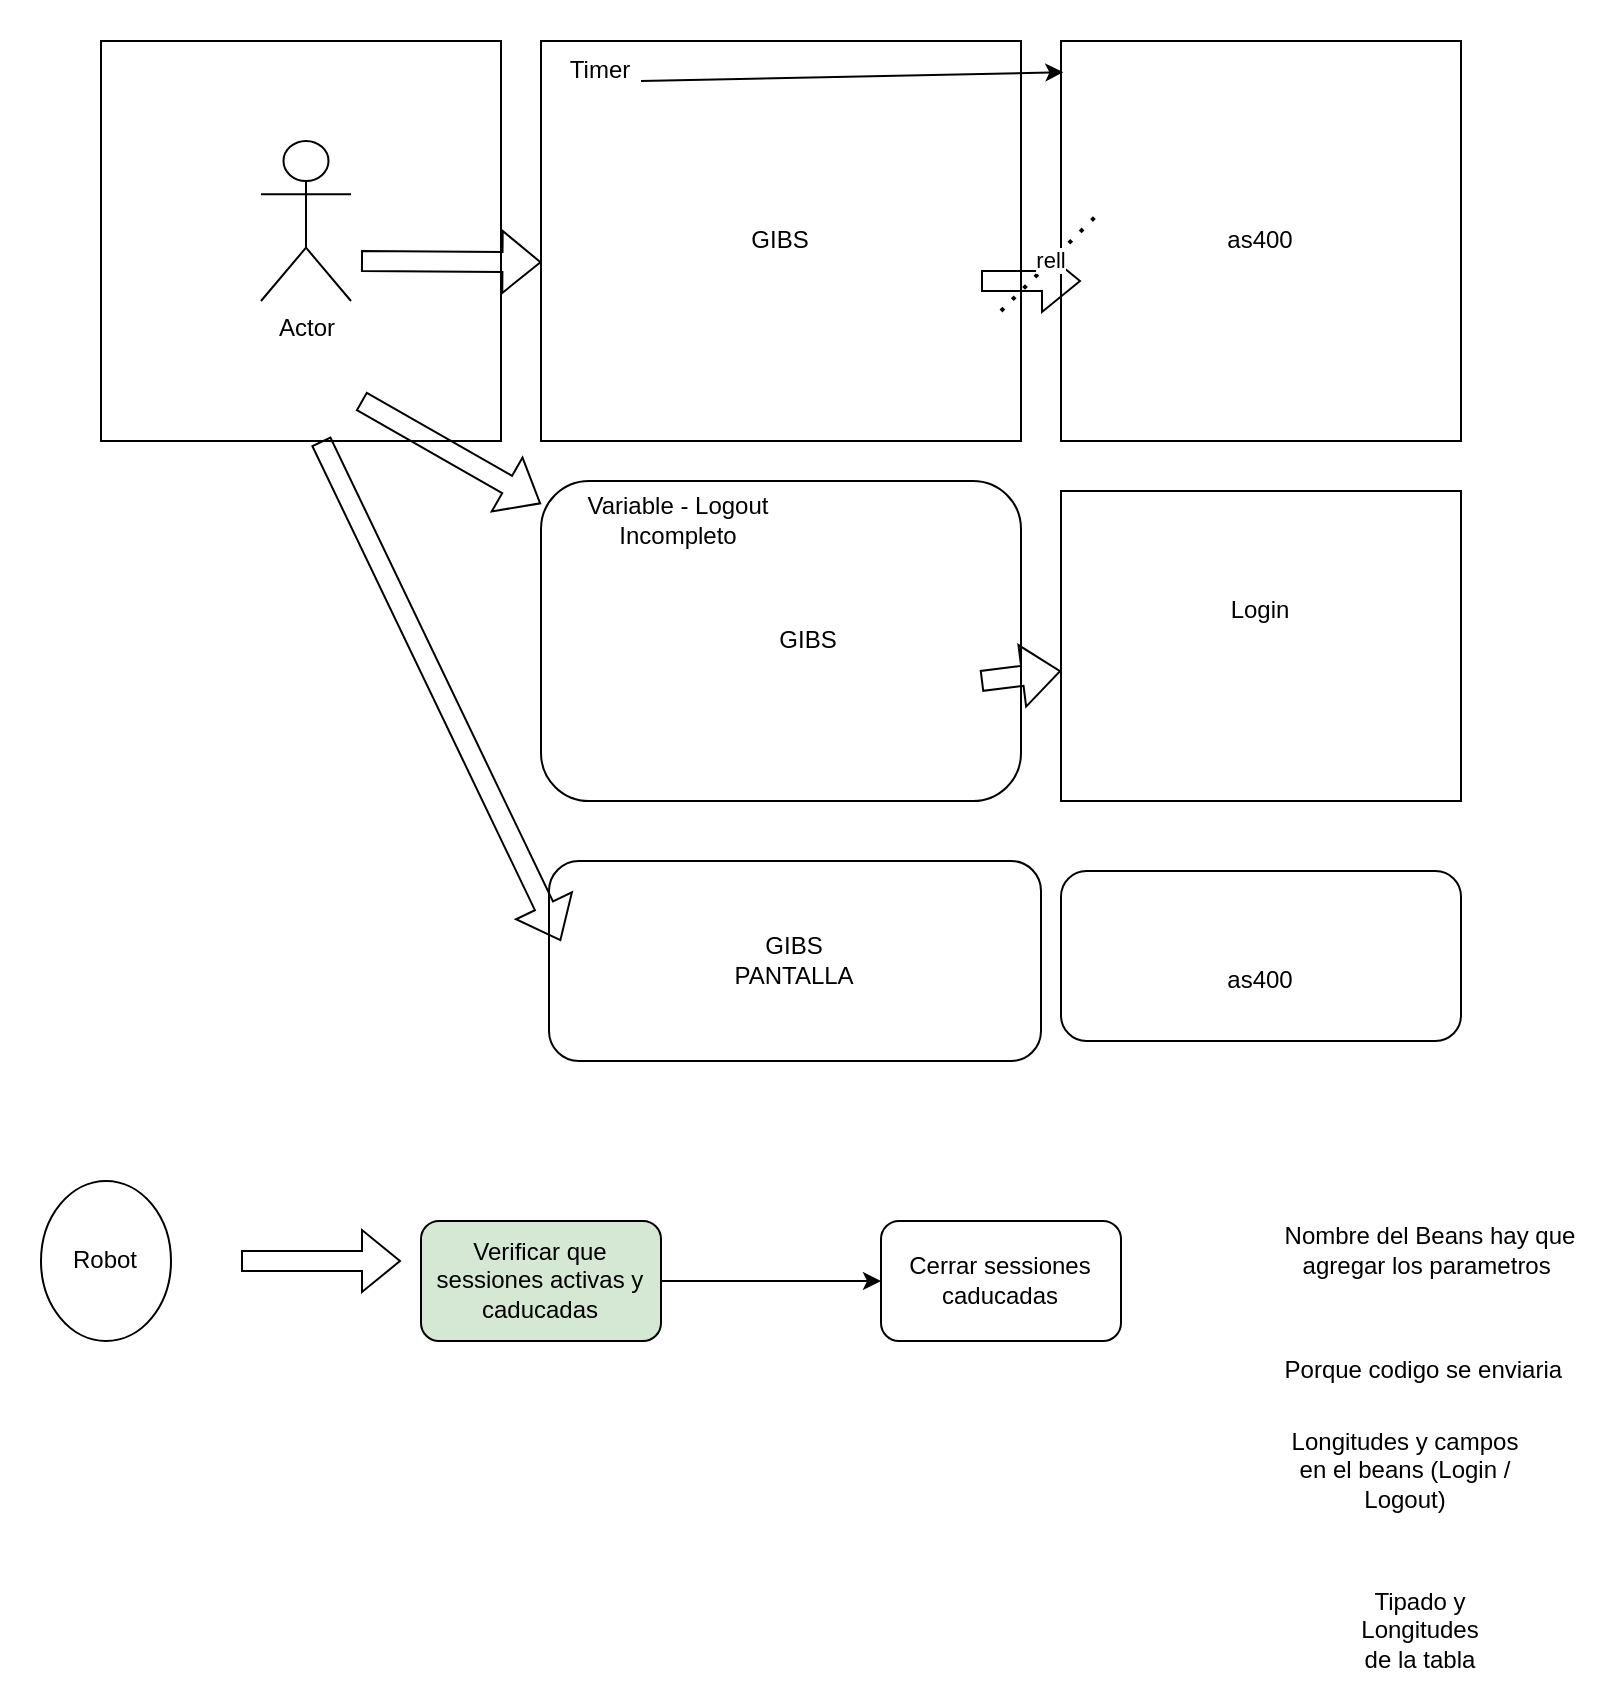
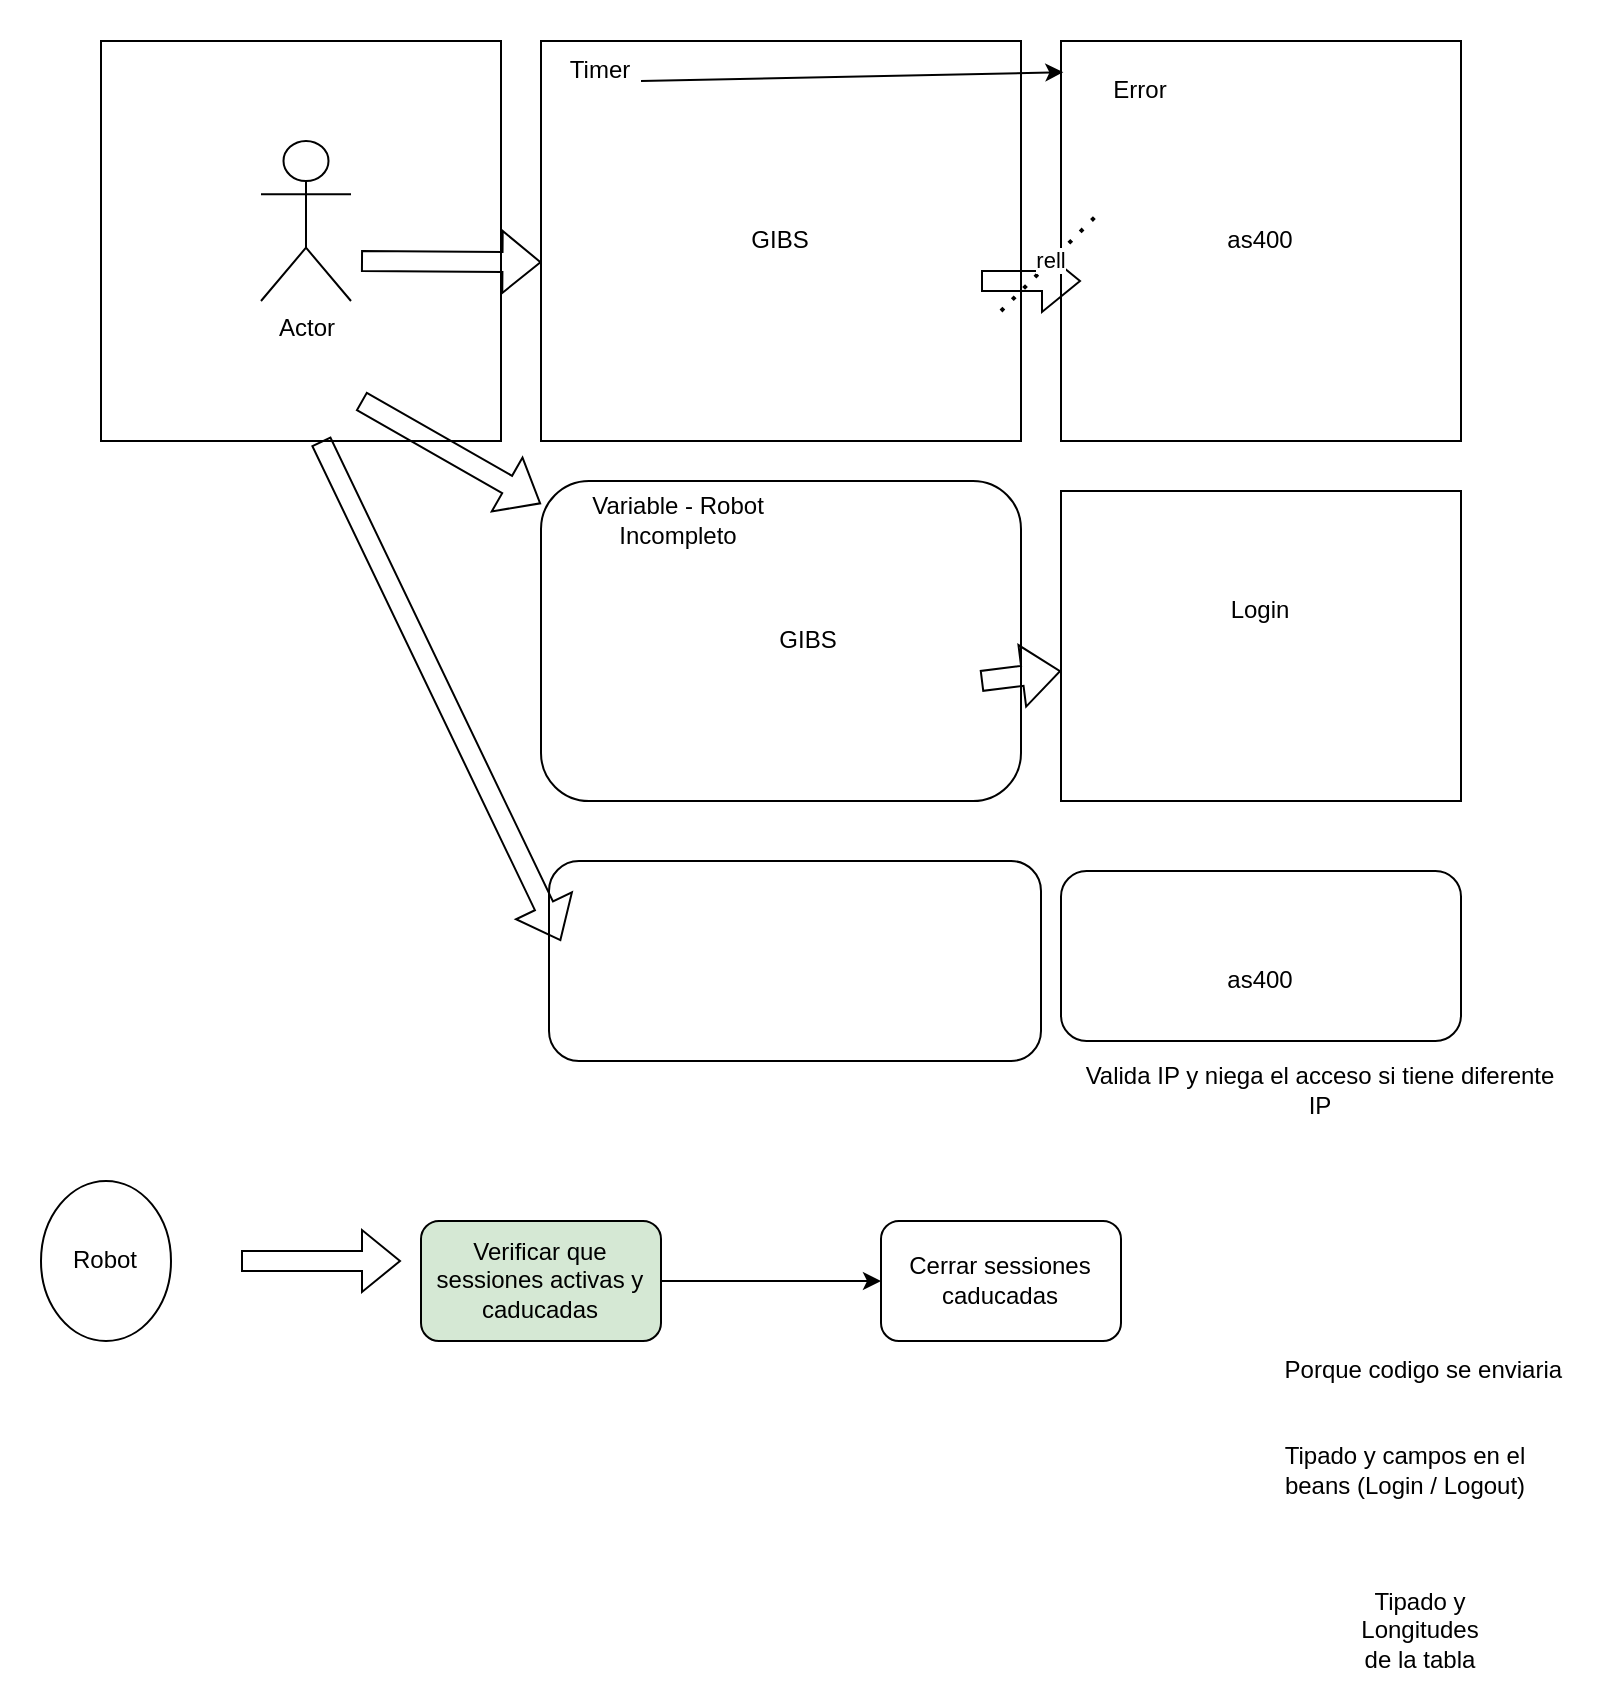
none -> (1141, 91)
(679, 521) -> (679, 521)
(795, 961) -> none
none -> (1321, 1091)
(1431, 1251) -> none
(1406, 1471) -> (1406, 1471)
